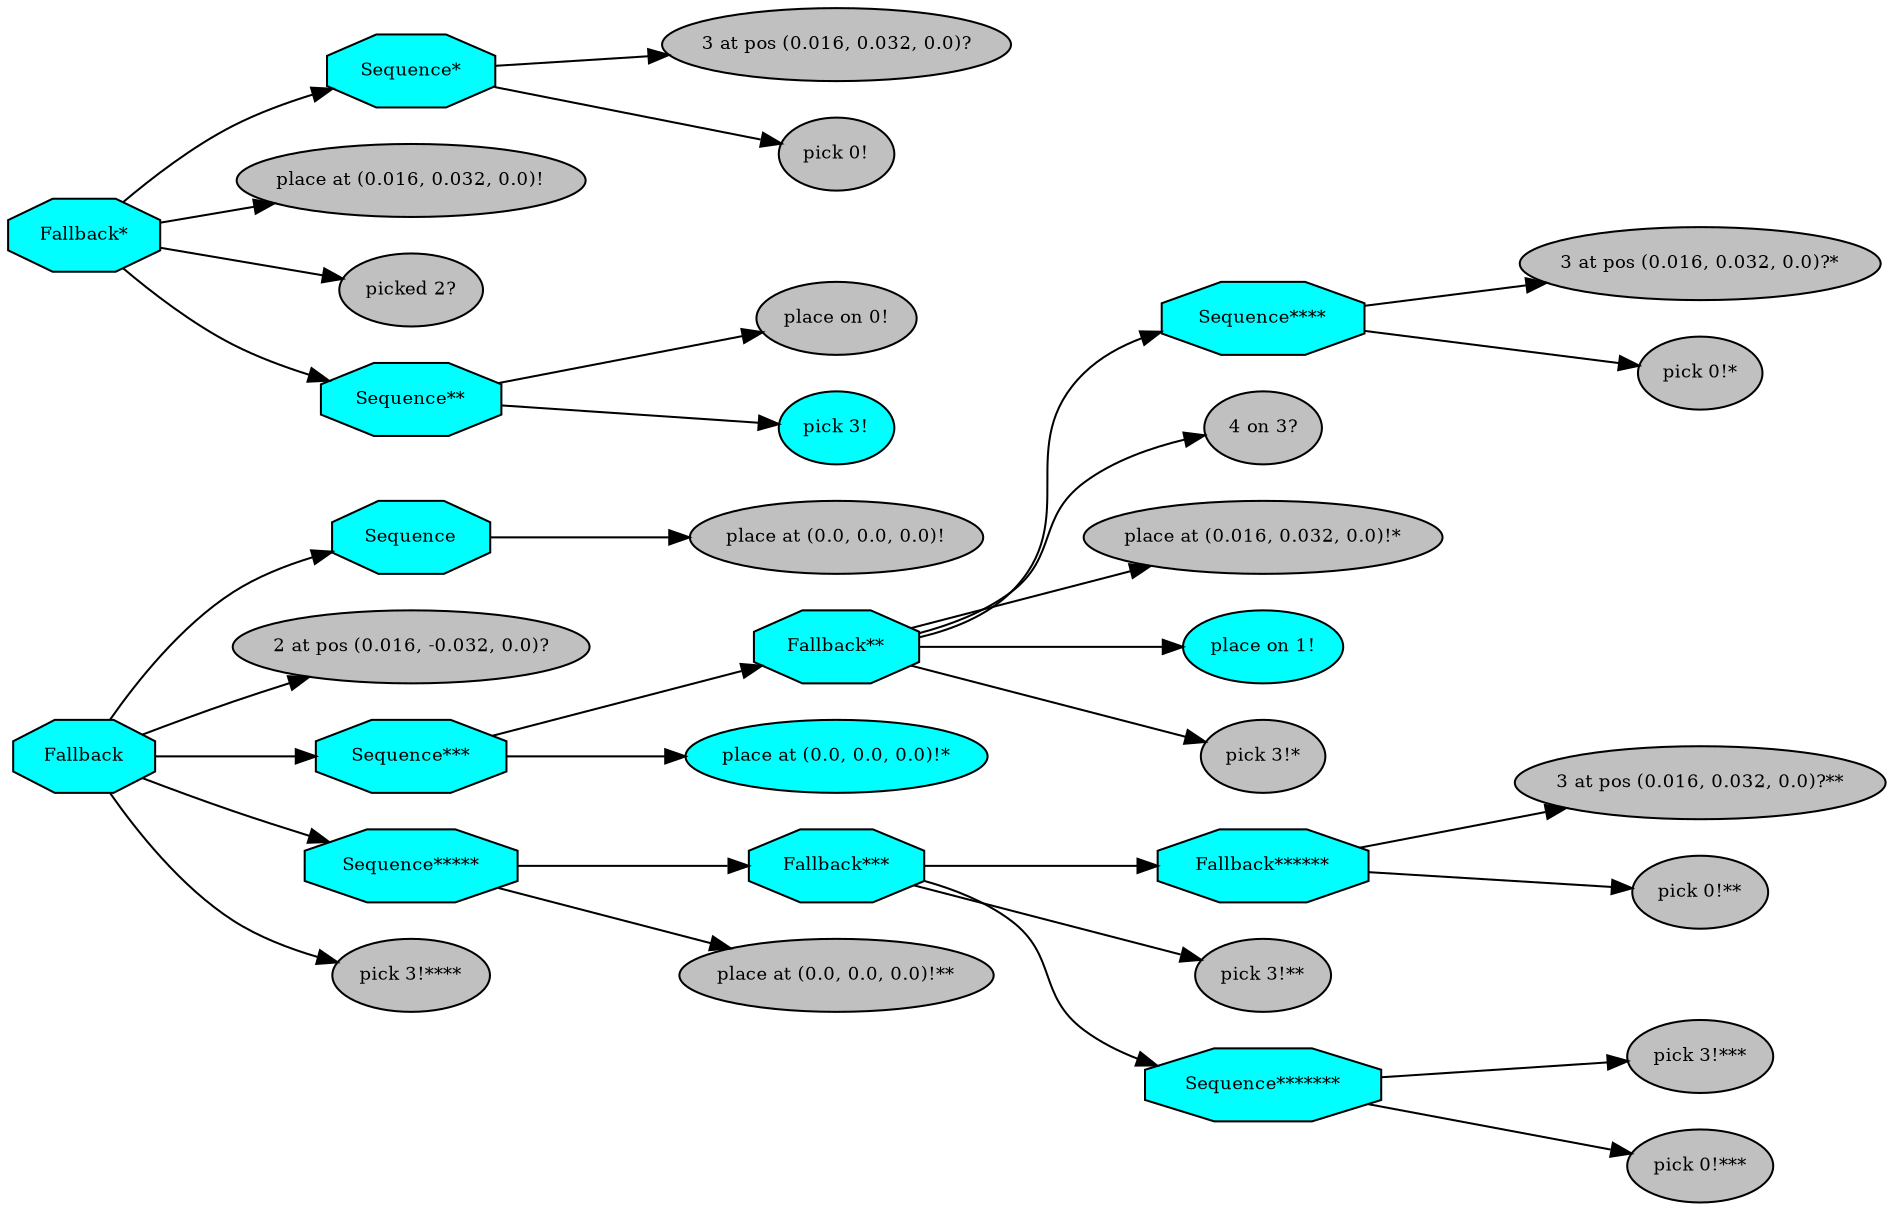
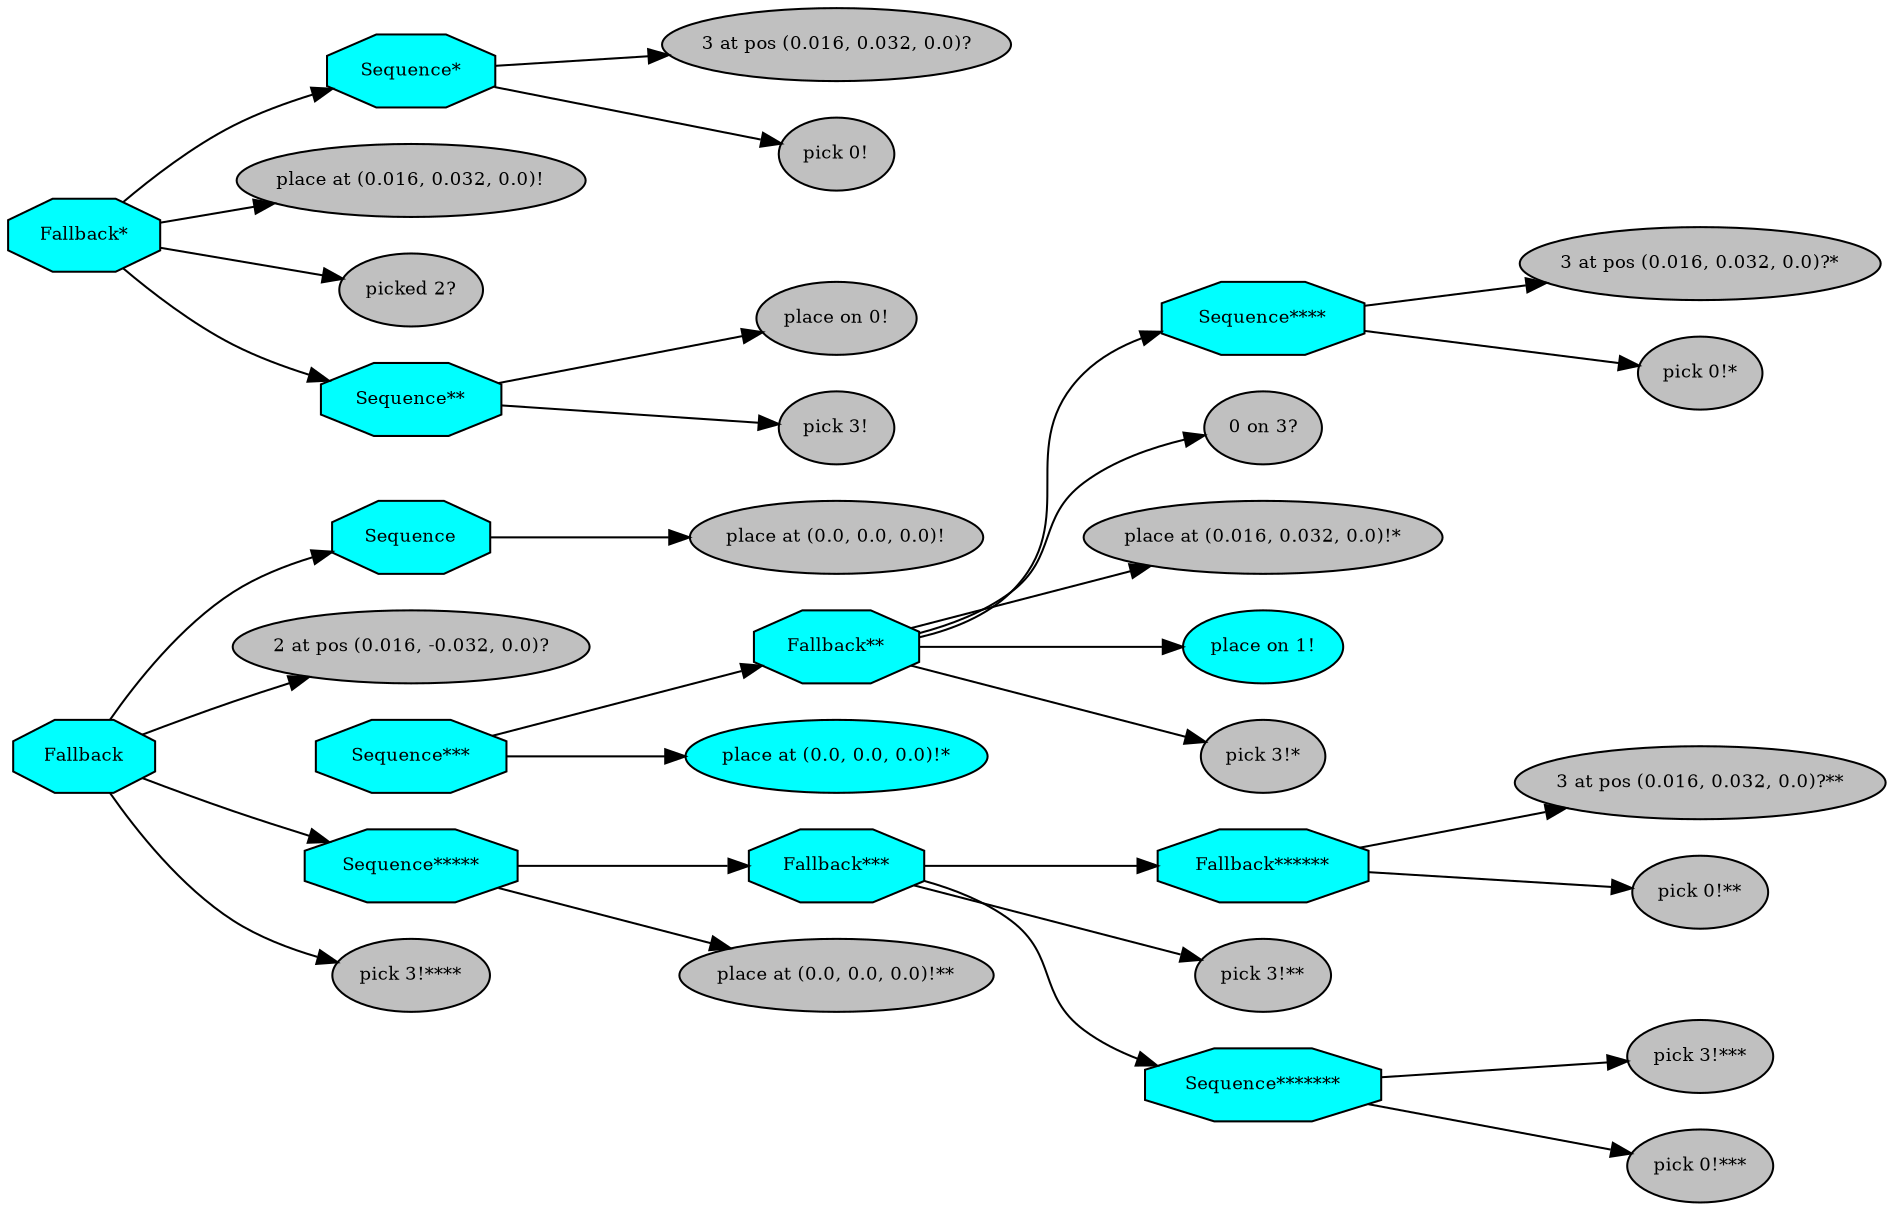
(837, 428) -> (837, 428)
(1263, 428) -> (1263, 428)
(226, 756) -> none
